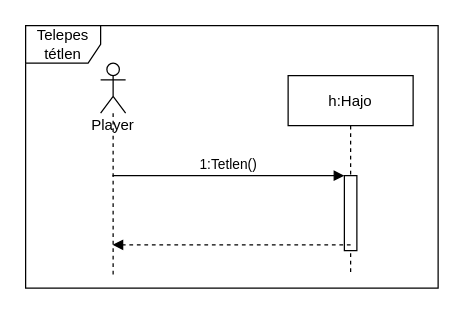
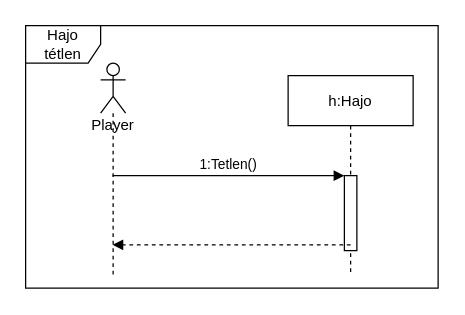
(63, 44) -> (63, 44)
